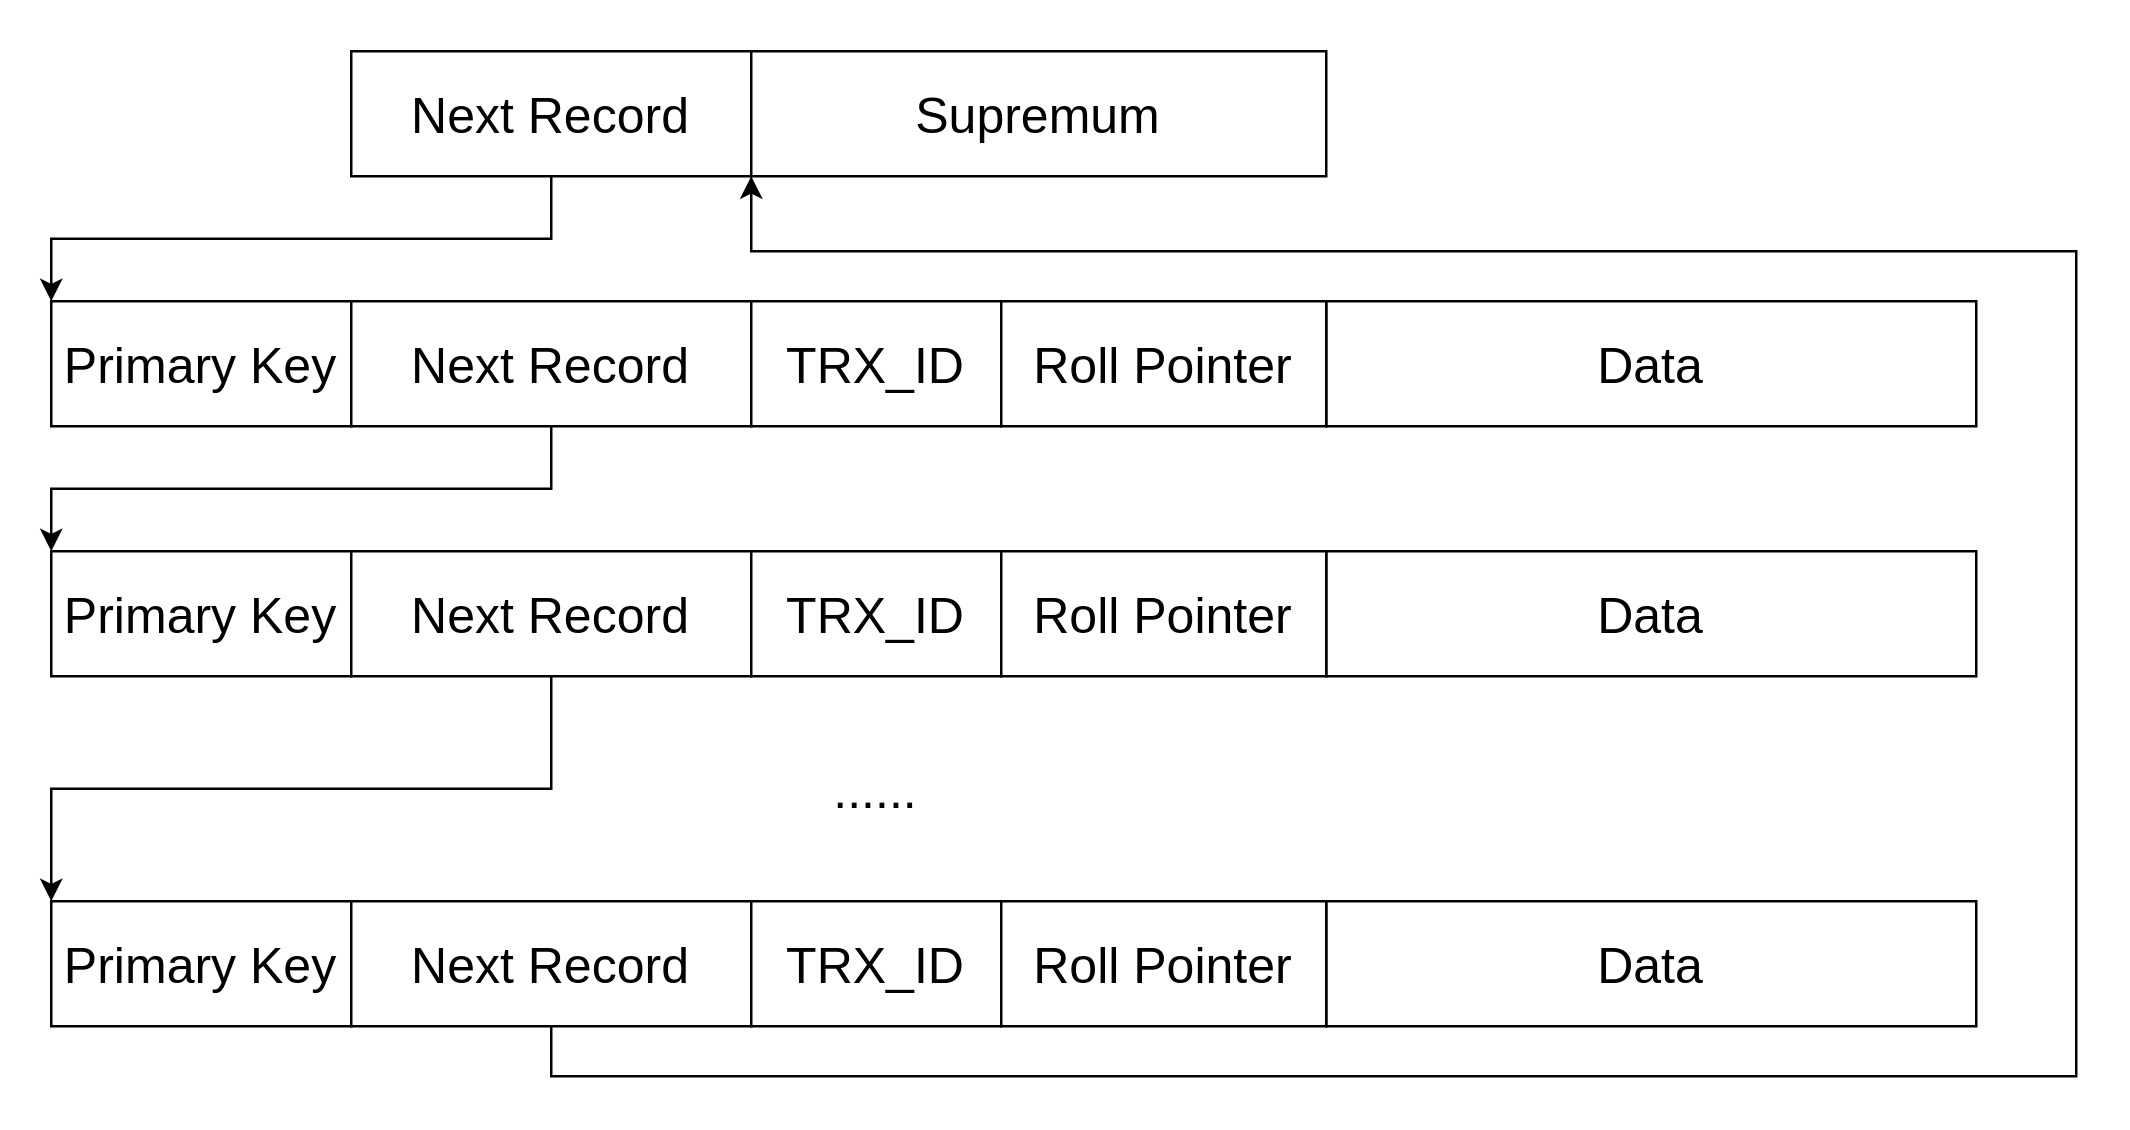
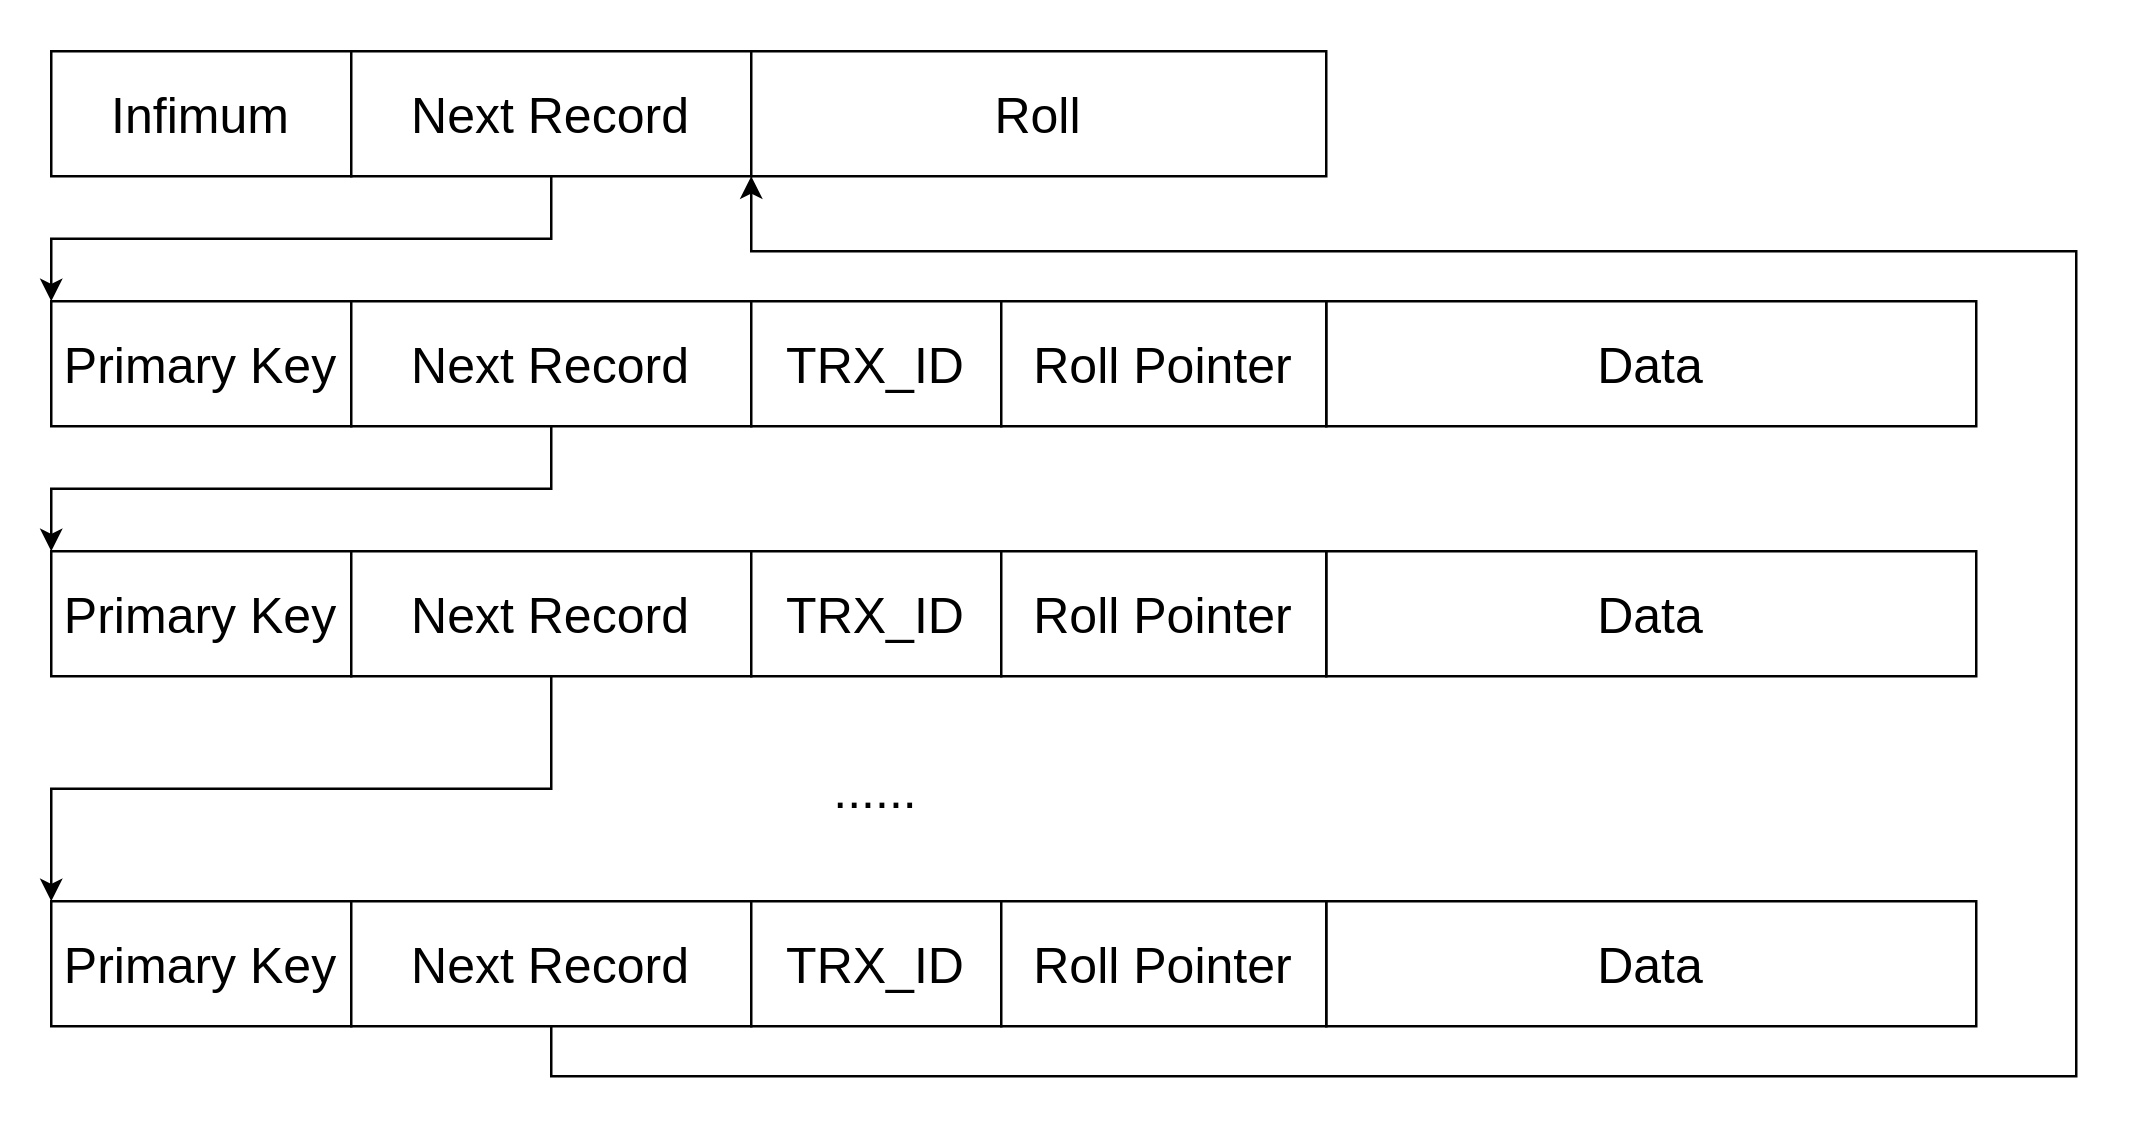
none -> (201, 114)
(1039, 114) -> (1039, 114)
